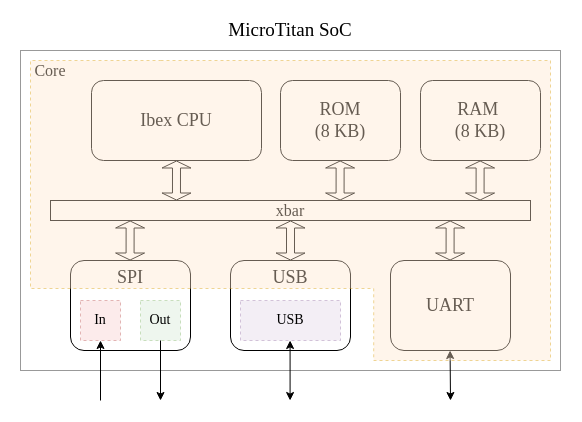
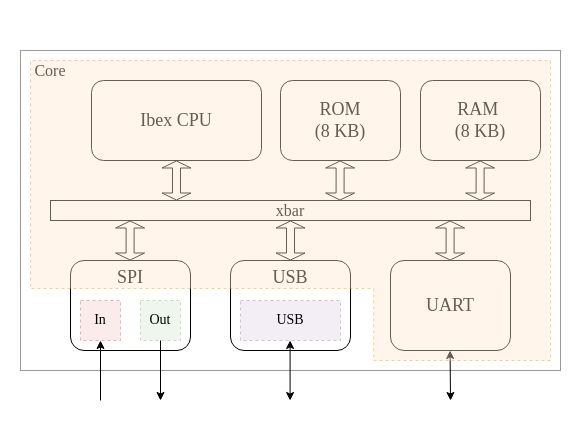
(291, 31) -> none
